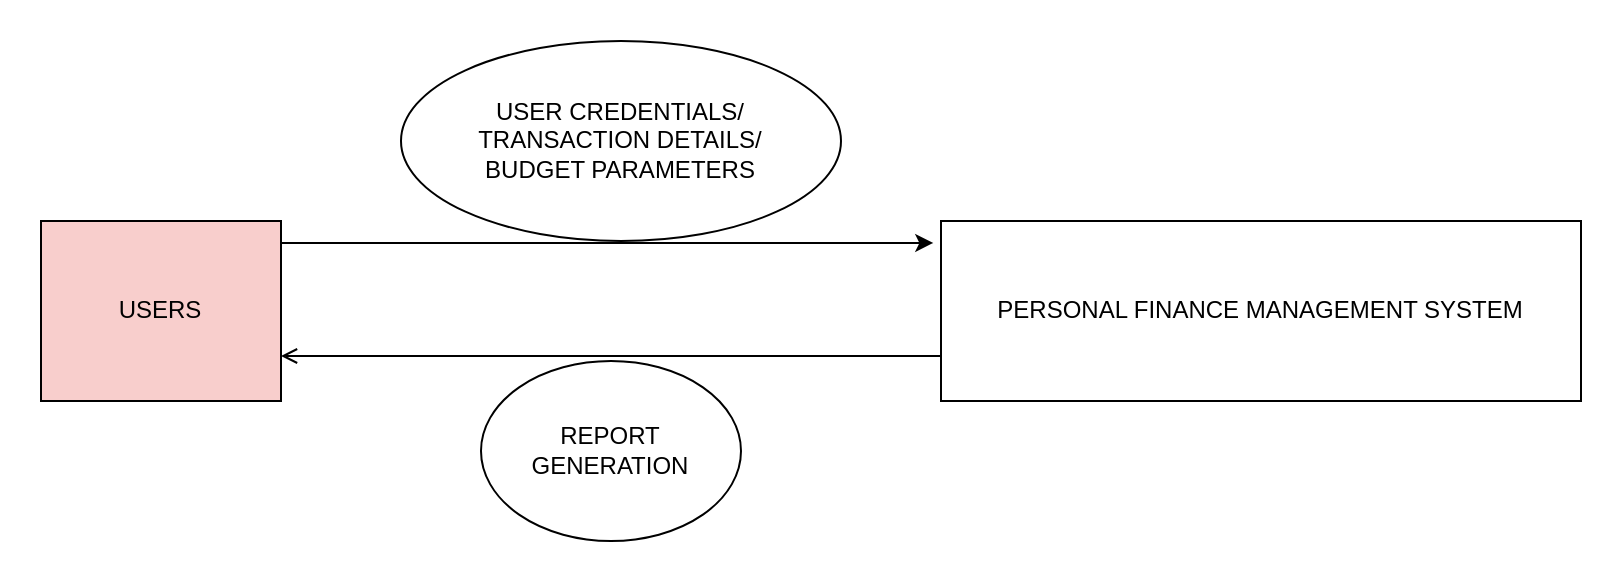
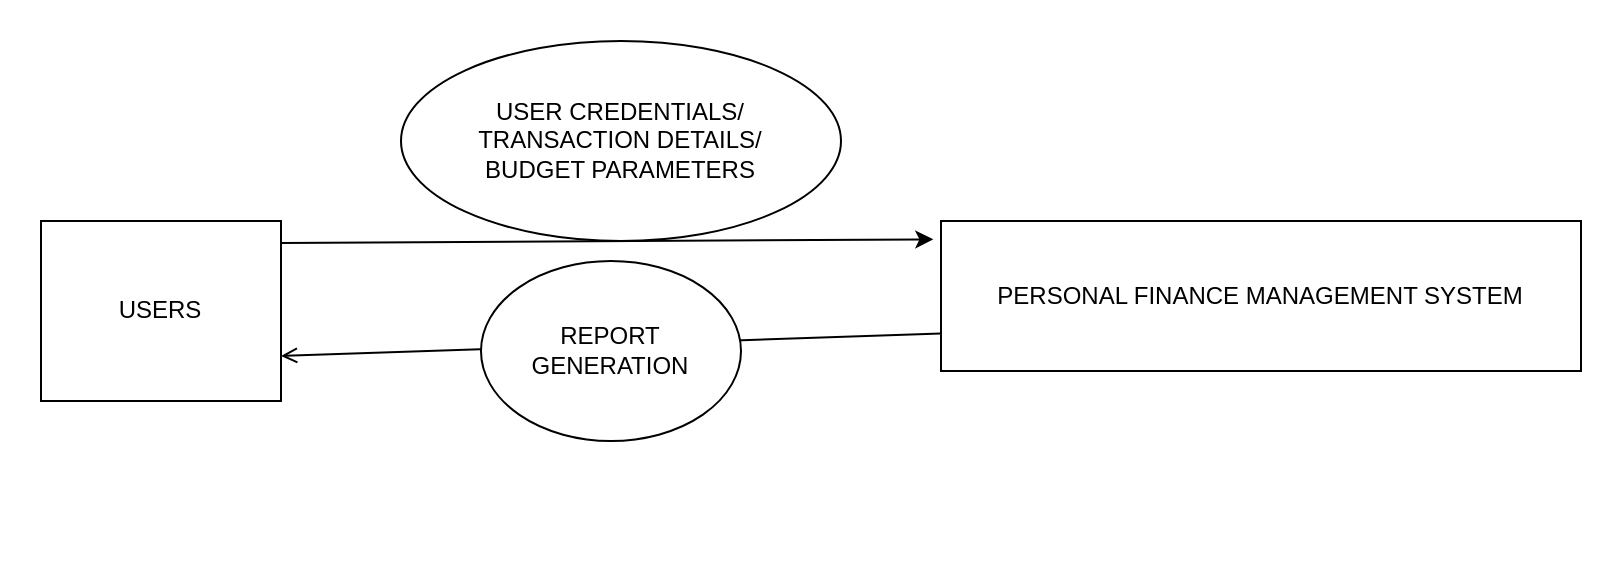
(161, 311) -> (161, 311)
(1261, 311) -> (1261, 296)
(611, 451) -> (611, 351)
